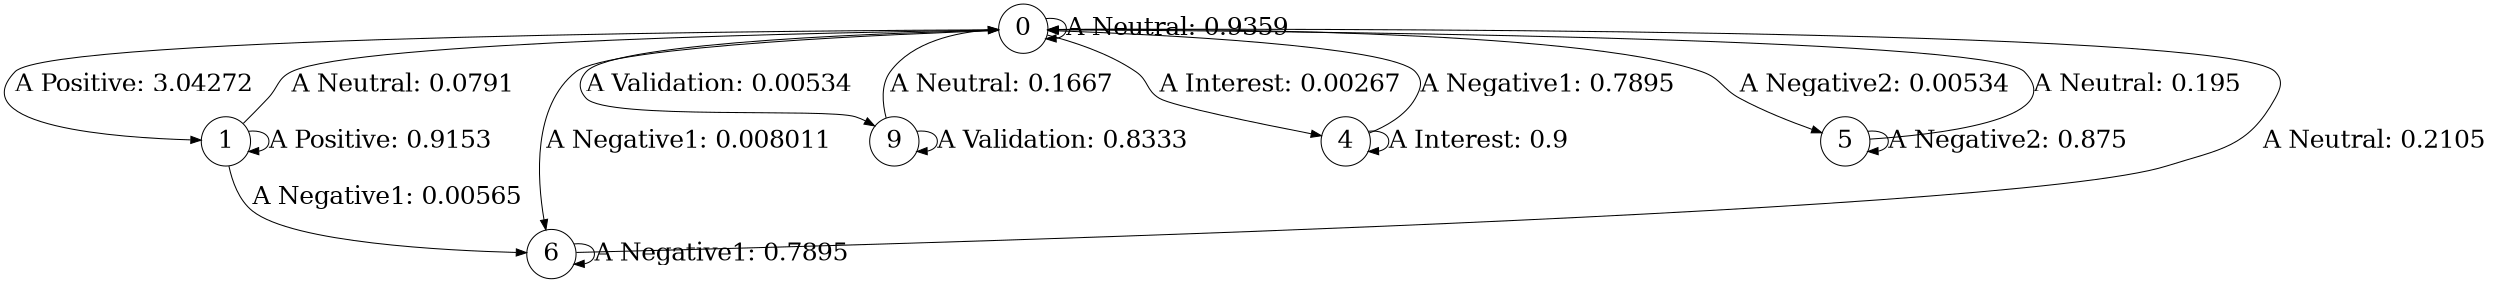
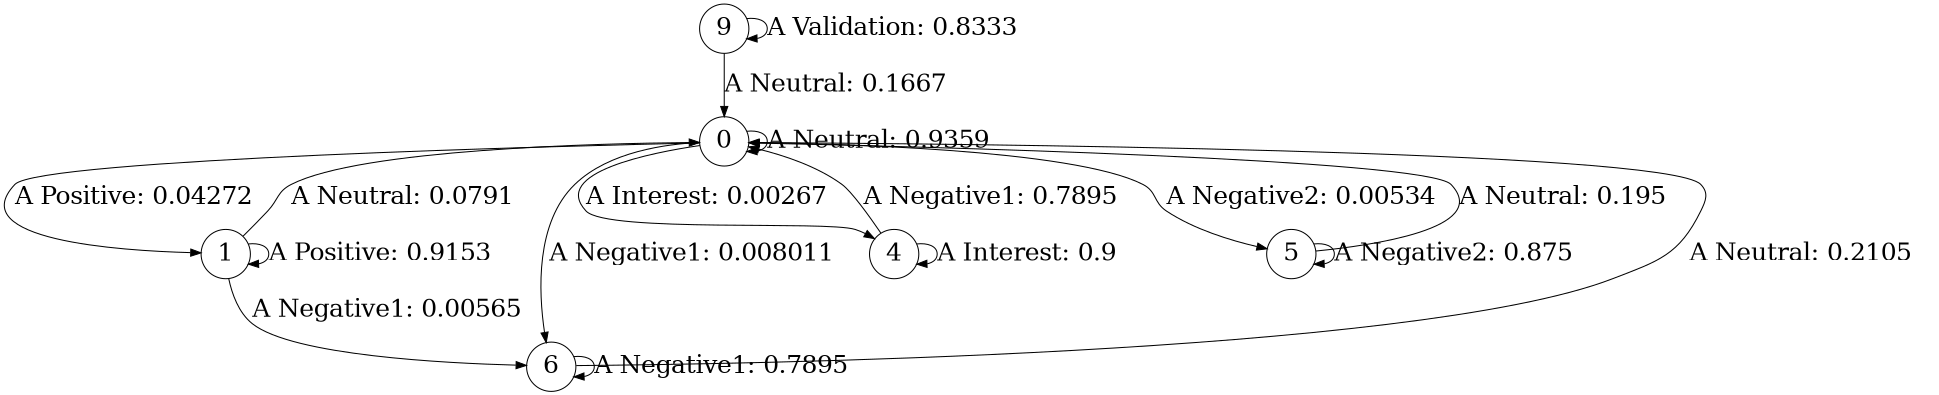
(141, 85) -> (141, 198)
(581, 91) -> none
